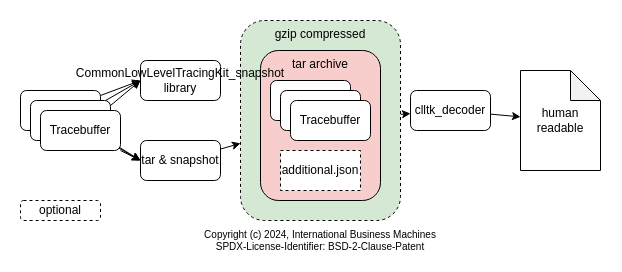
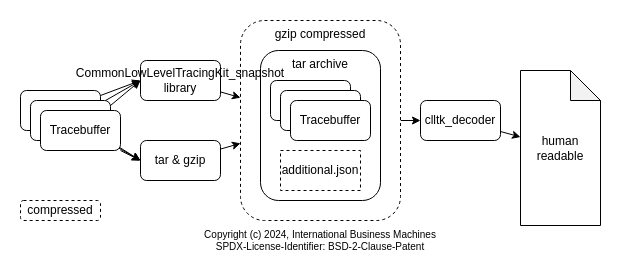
(321, 35) -> (321, 35)
(321, 65) -> (321, 65)
none -> (227, 94)
(451, 111) -> (461, 121)
(561, 121) -> (561, 148)
(181, 161) -> (181, 161)
(61, 211) -> (61, 211)
